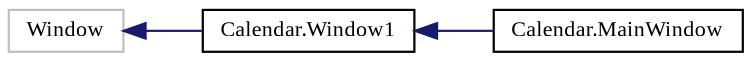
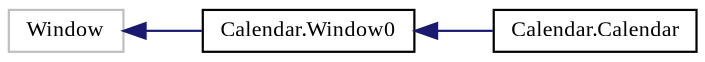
(309, 31) -> (309, 31)
(618, 31) -> (595, 31)
